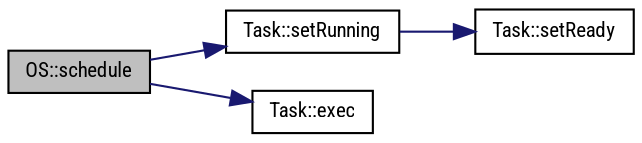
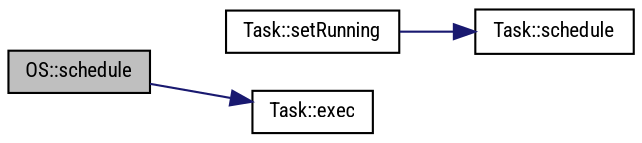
(555, 32) -> (555, 32)
(177, 55) -> none
